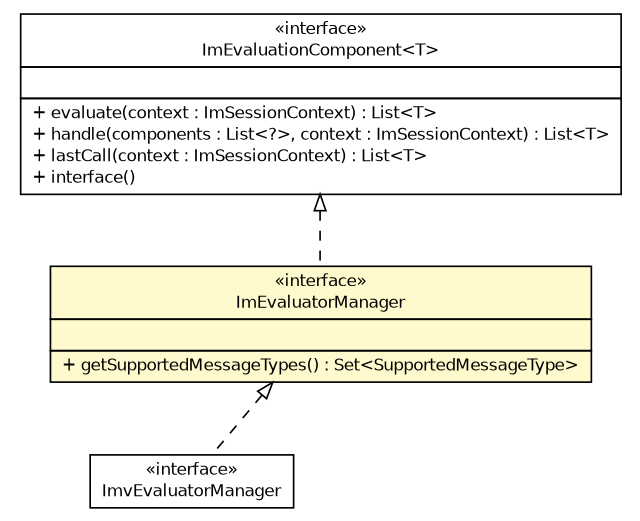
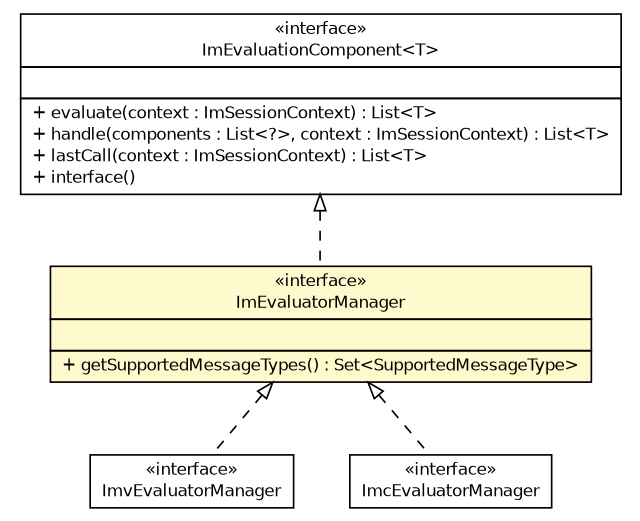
none -> (451, 481)
